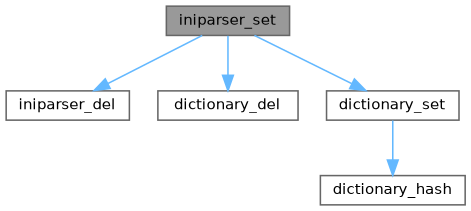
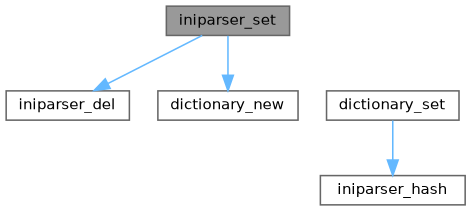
(303, 60) -> none
(228, 106) -> (228, 106)
(393, 190) -> (393, 190)
